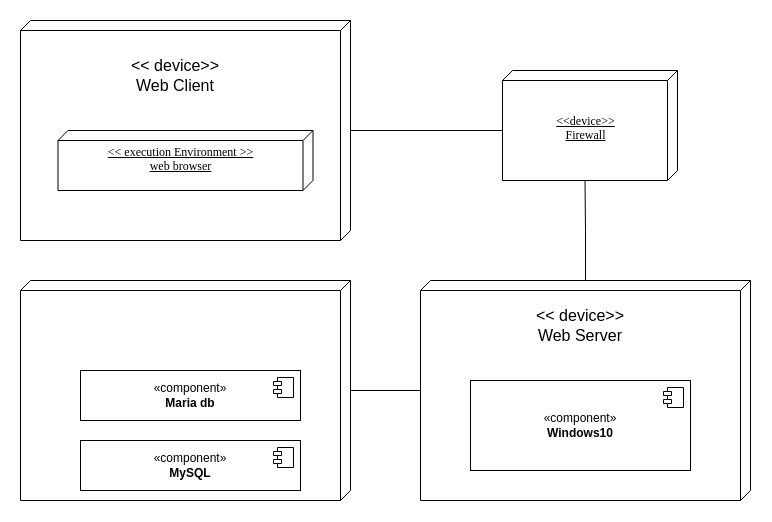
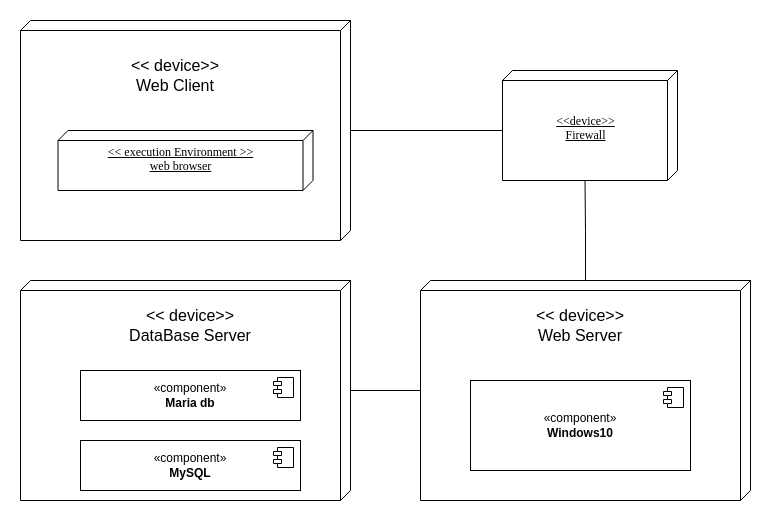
none -> (191, 326)
